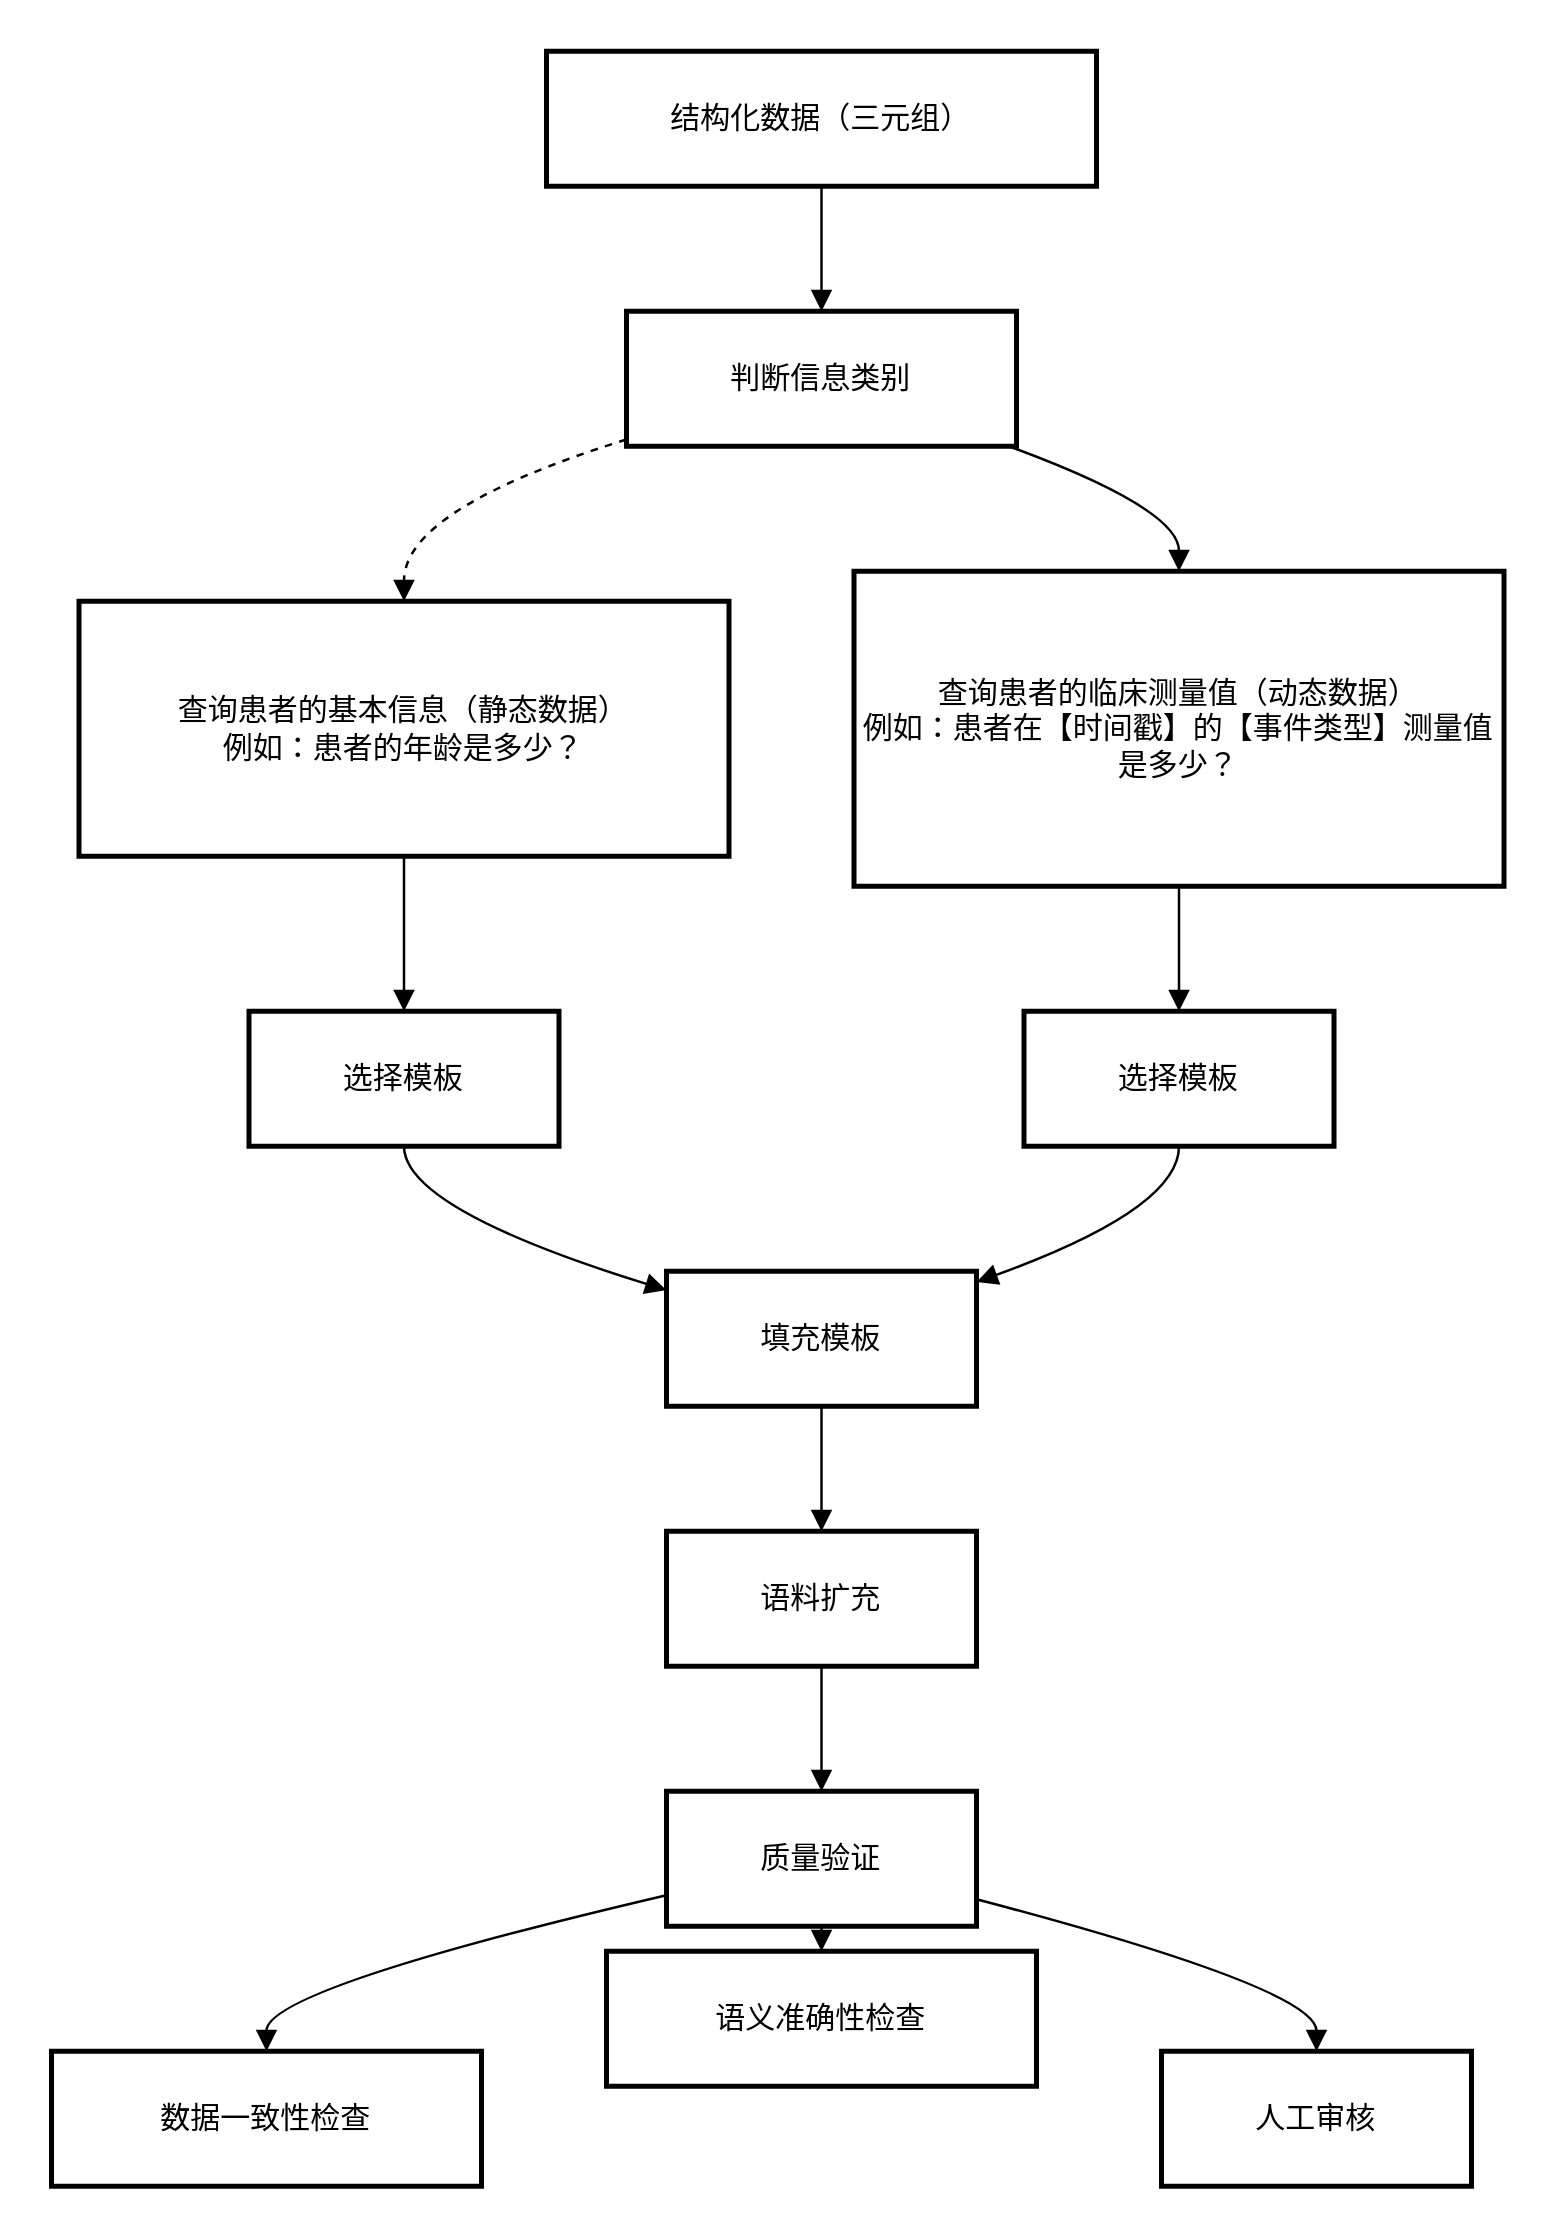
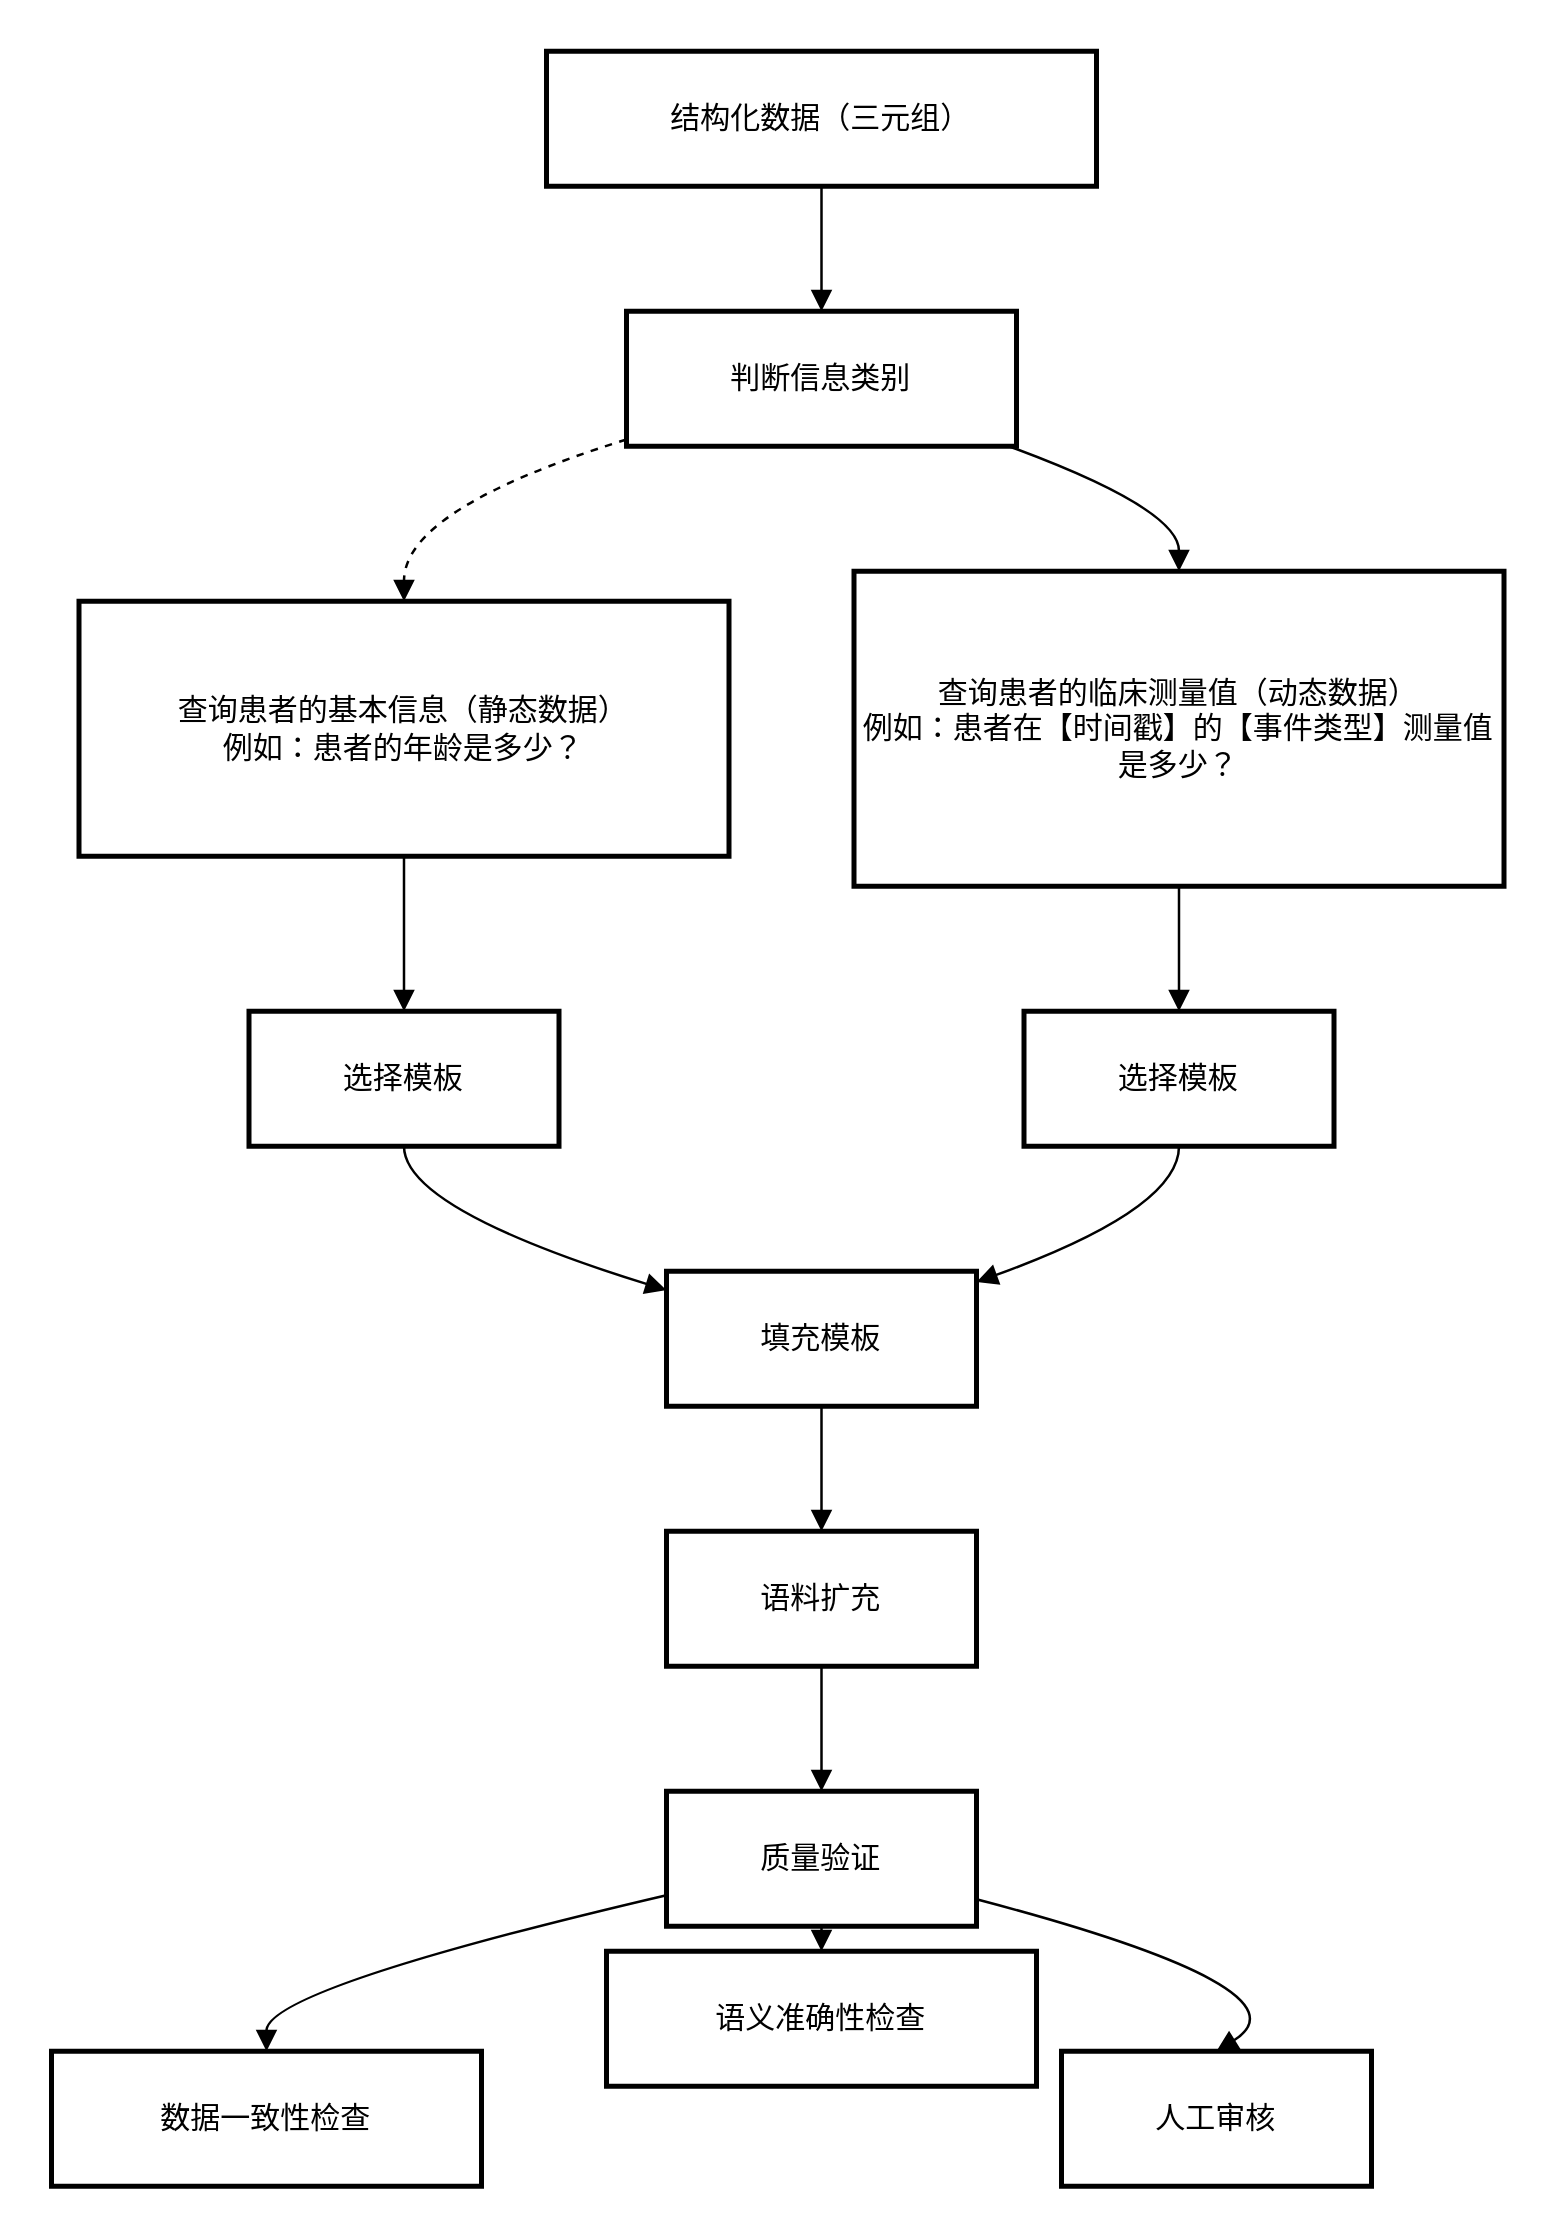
(1316, 2119) -> (1216, 2119)
